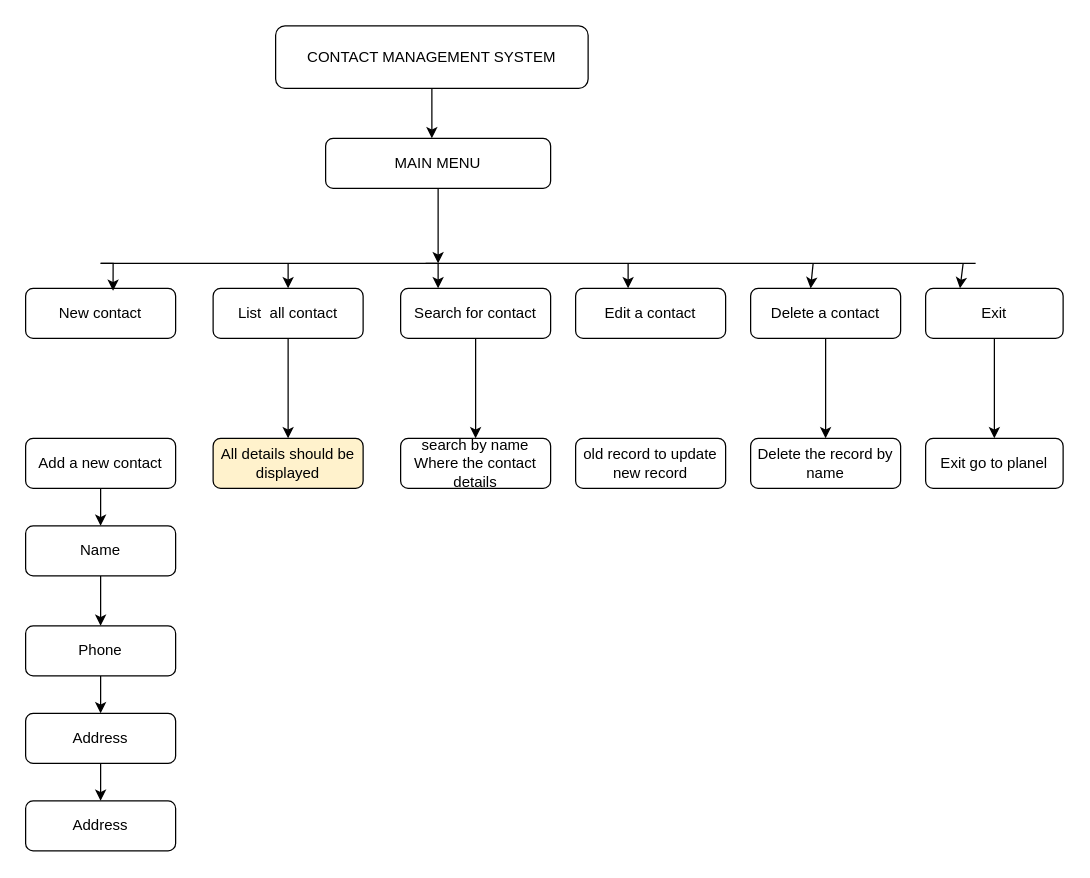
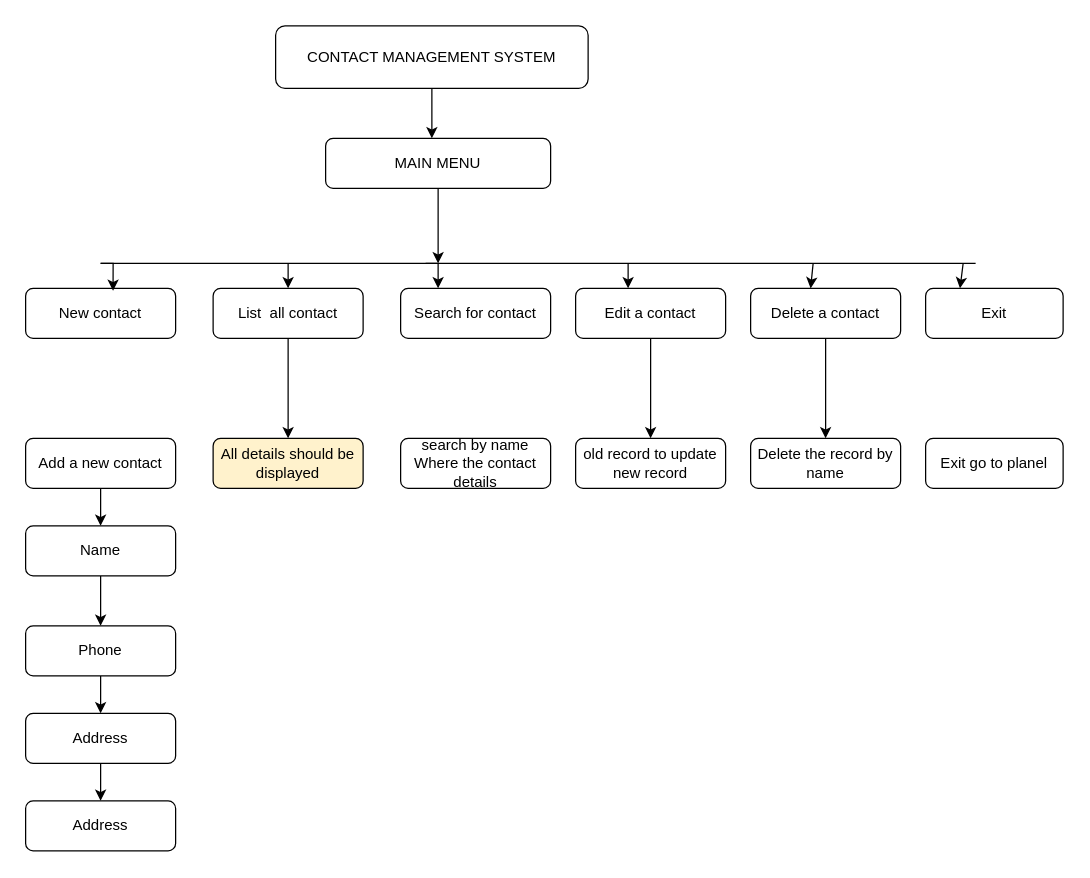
(476, 384) -> none
none -> (651, 384)
(994, 384) -> none
